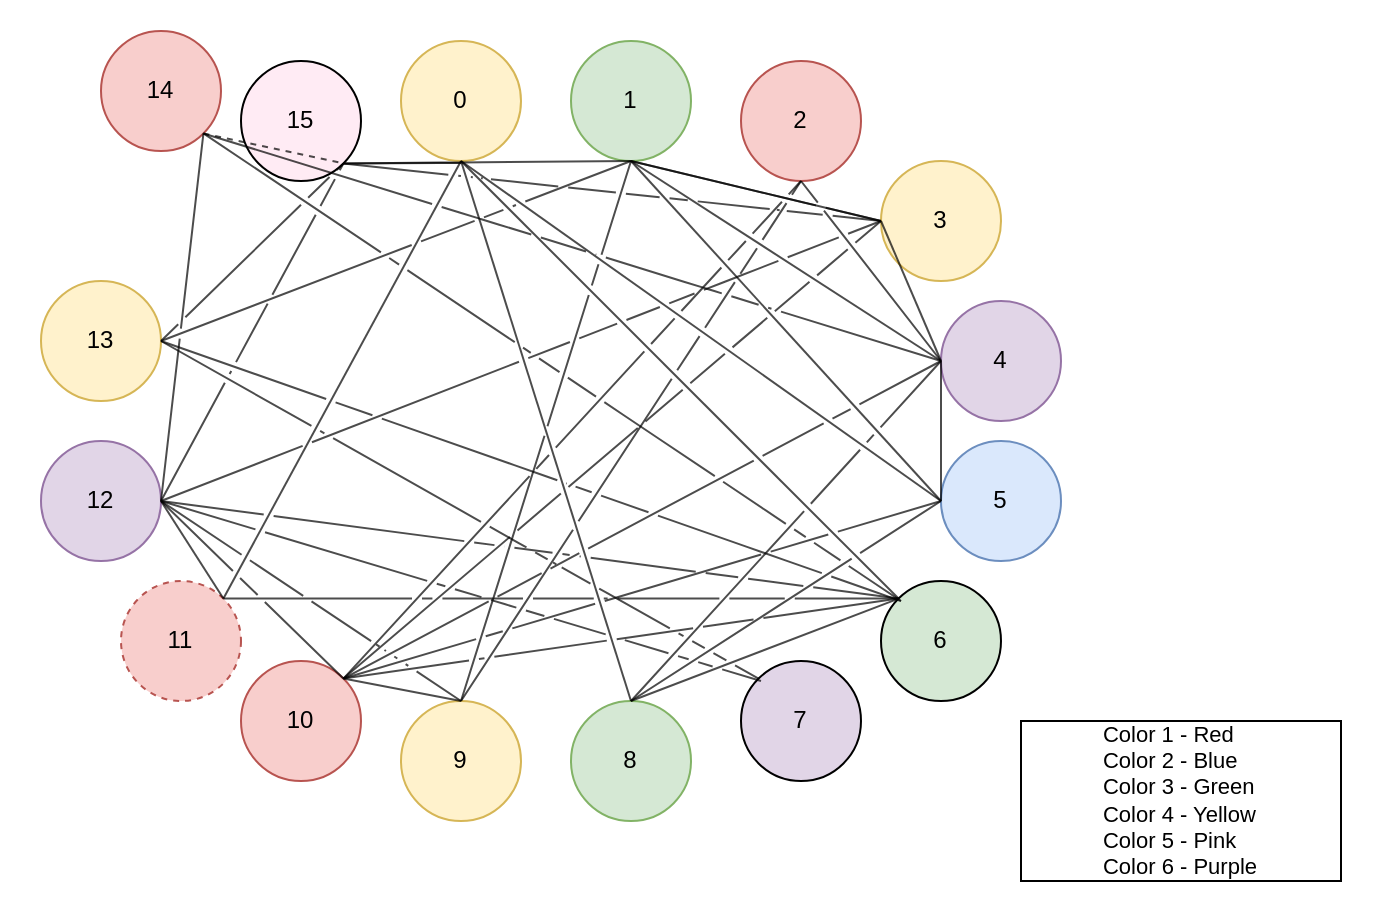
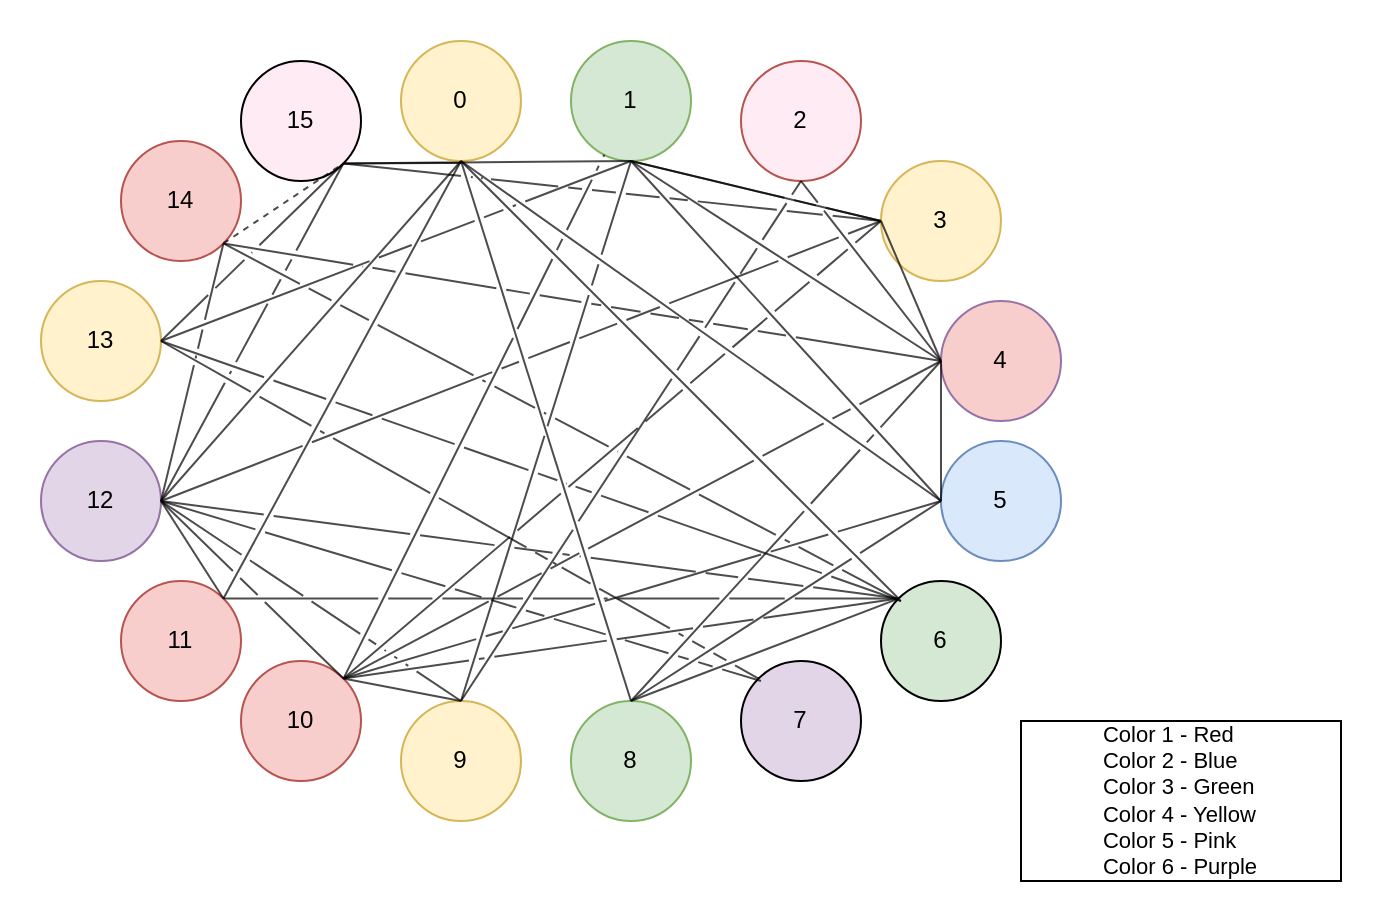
(161, 91) -> (181, 201)
(801, 121) -> (801, 121)
(1001, 361) -> (1001, 361)
none -> (266, 382)
(613, 385) -> (462, 440)
(181, 641) -> (181, 641)
